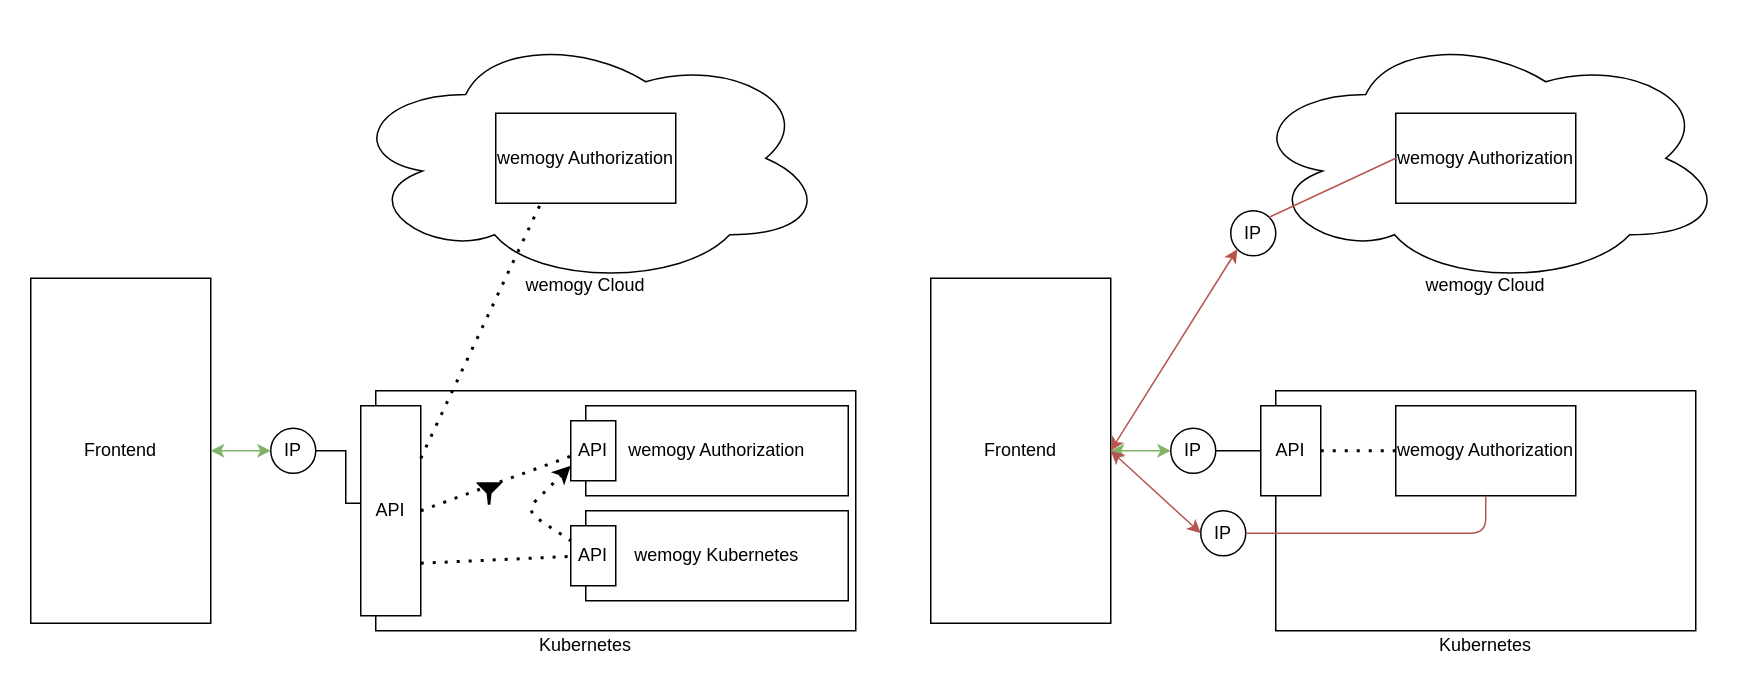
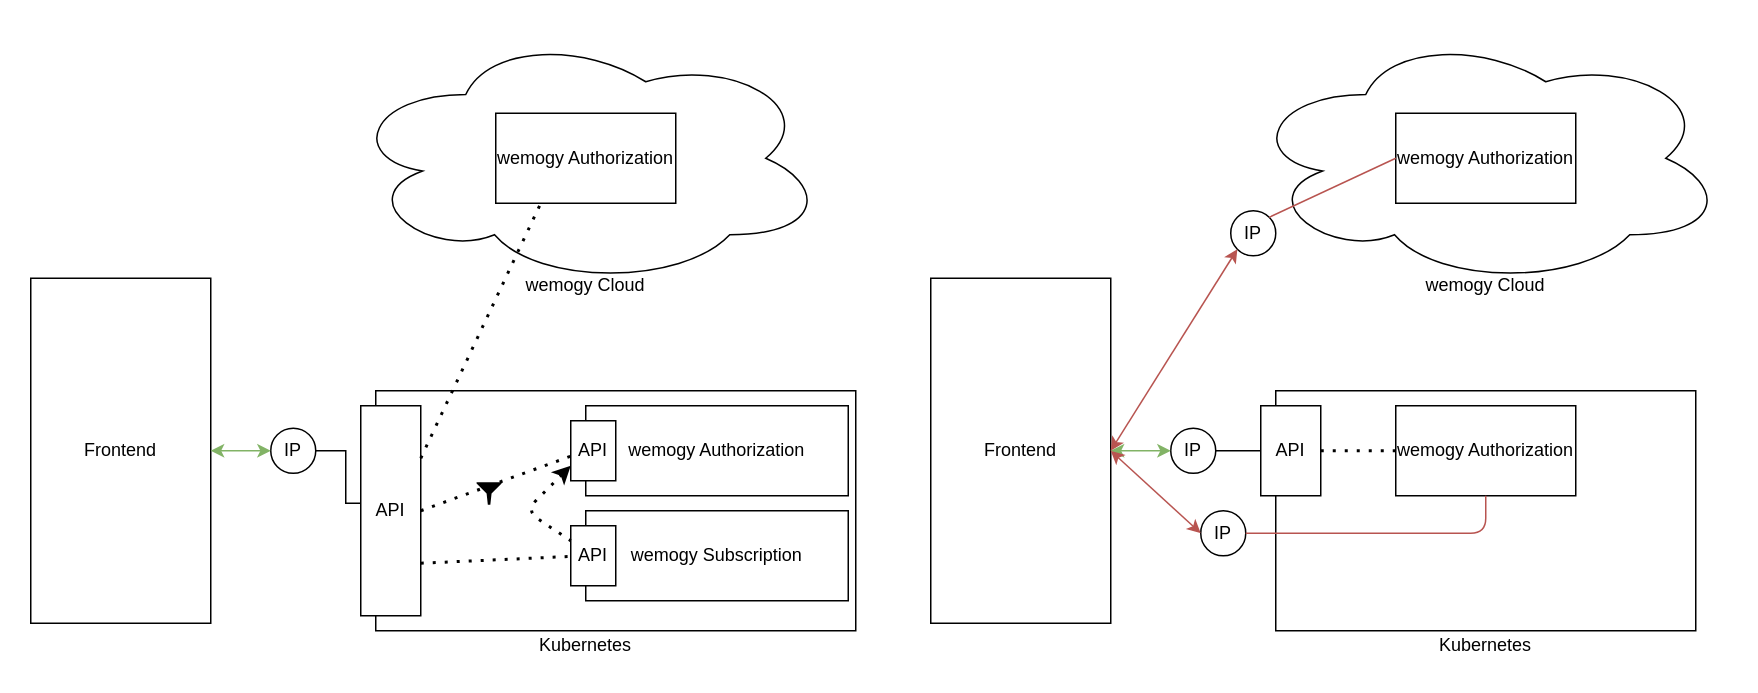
(717, 556) -> (717, 556)
